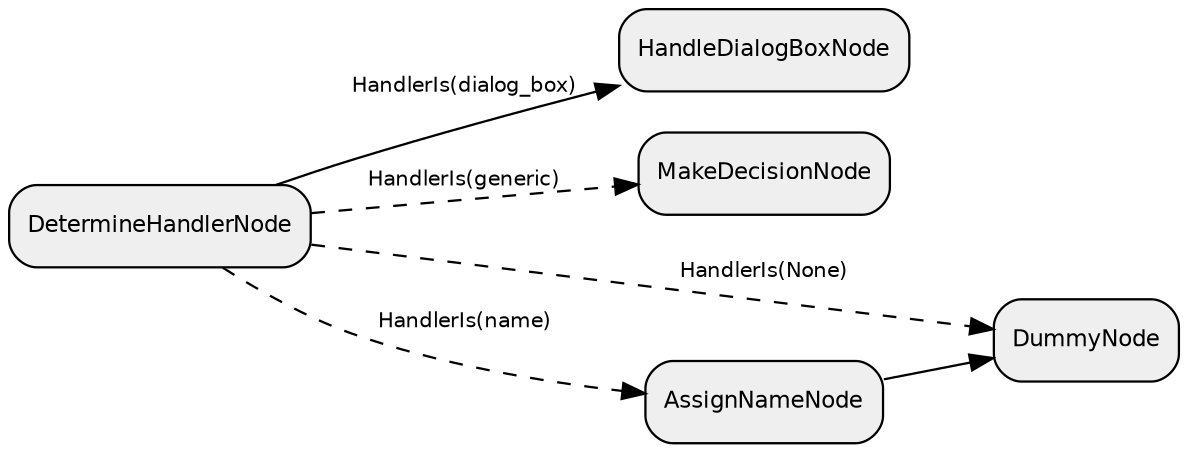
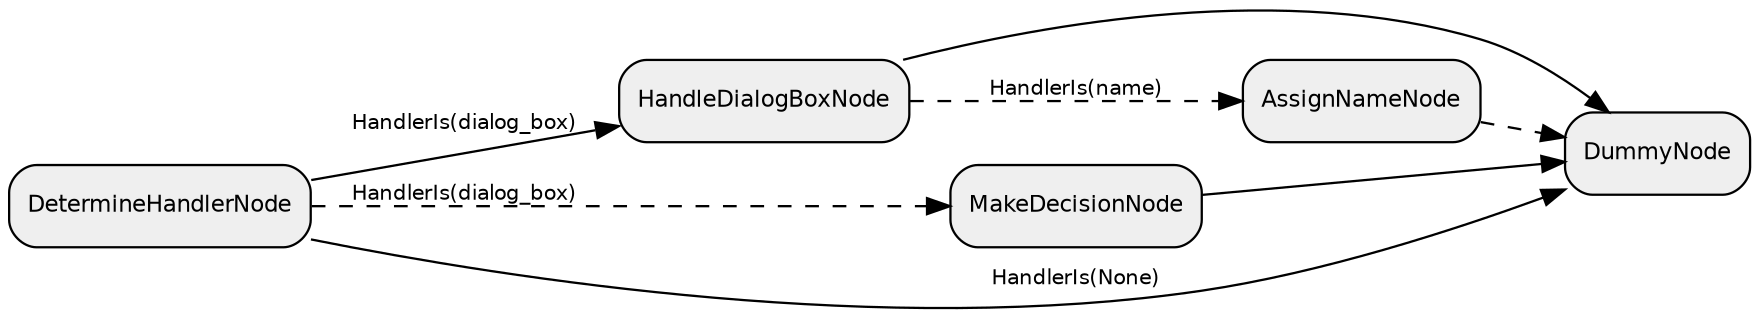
none -> (1254, 11)
none -> (1372, 179)
(465, 180) -> (465, 195)
(641, 285) -> (932, 308)
(415, 353) -> (1065, 101)
(927, 371) -> (1511, 128)
